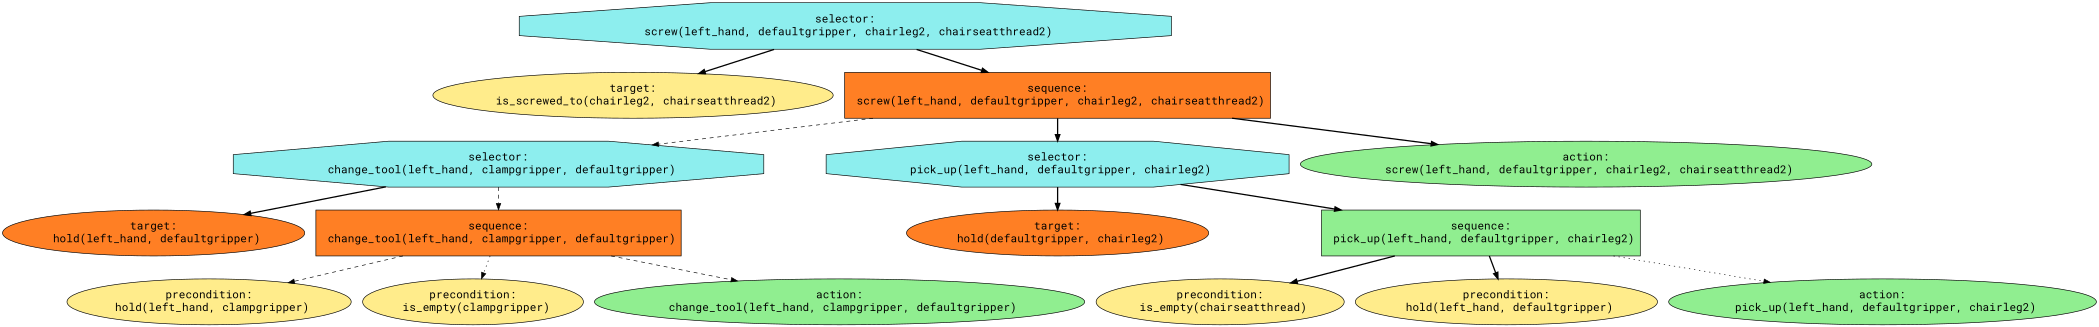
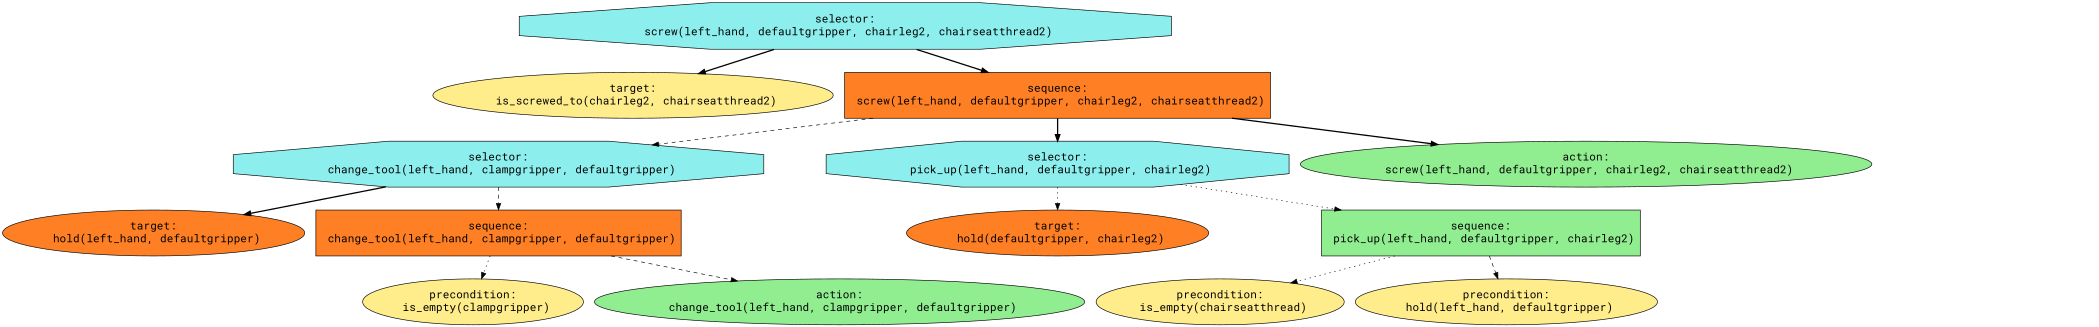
(1058, 195) -> (1058, 195)
(1258, 197) -> (1258, 197)
(1493, 264) -> (1493, 264)
(1346, 269) -> (1346, 269)
(209, 302) -> none
(1883, 302) -> none
